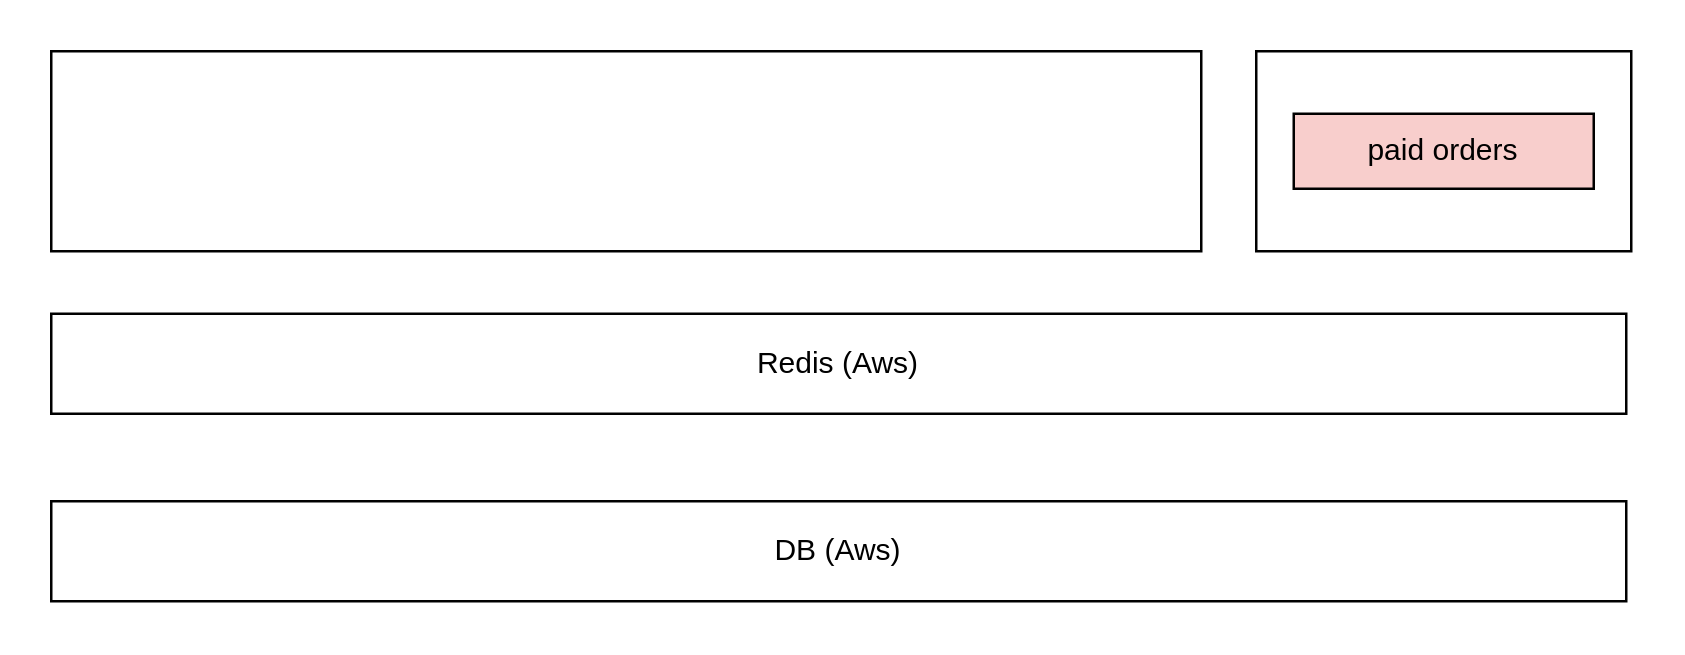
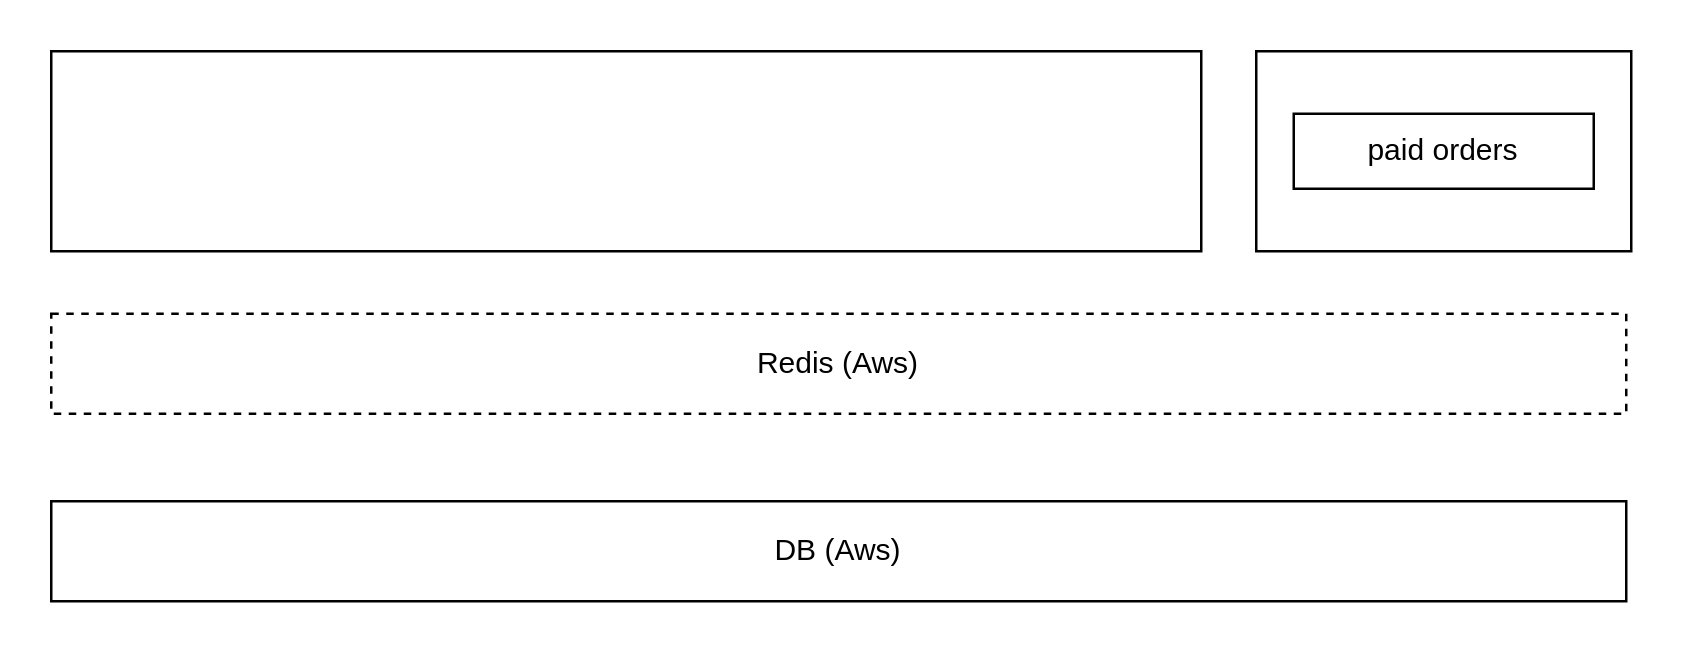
(1444, 151) -> (1444, 151)
(839, 364) -> (839, 364)
